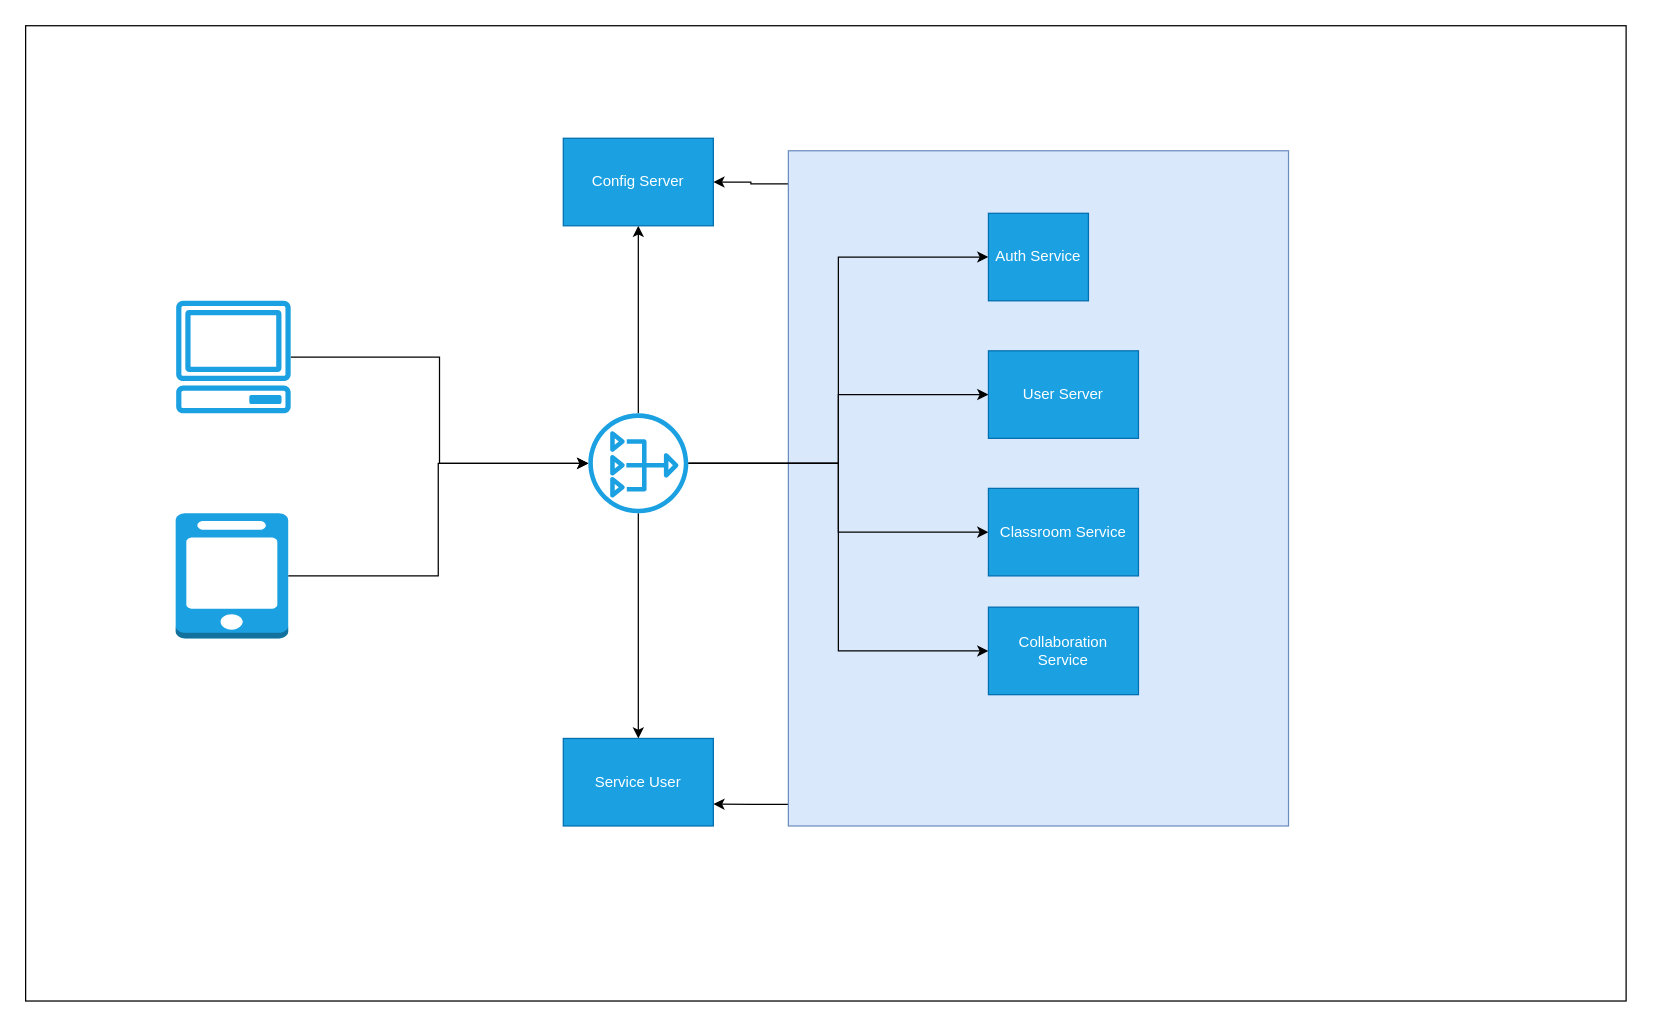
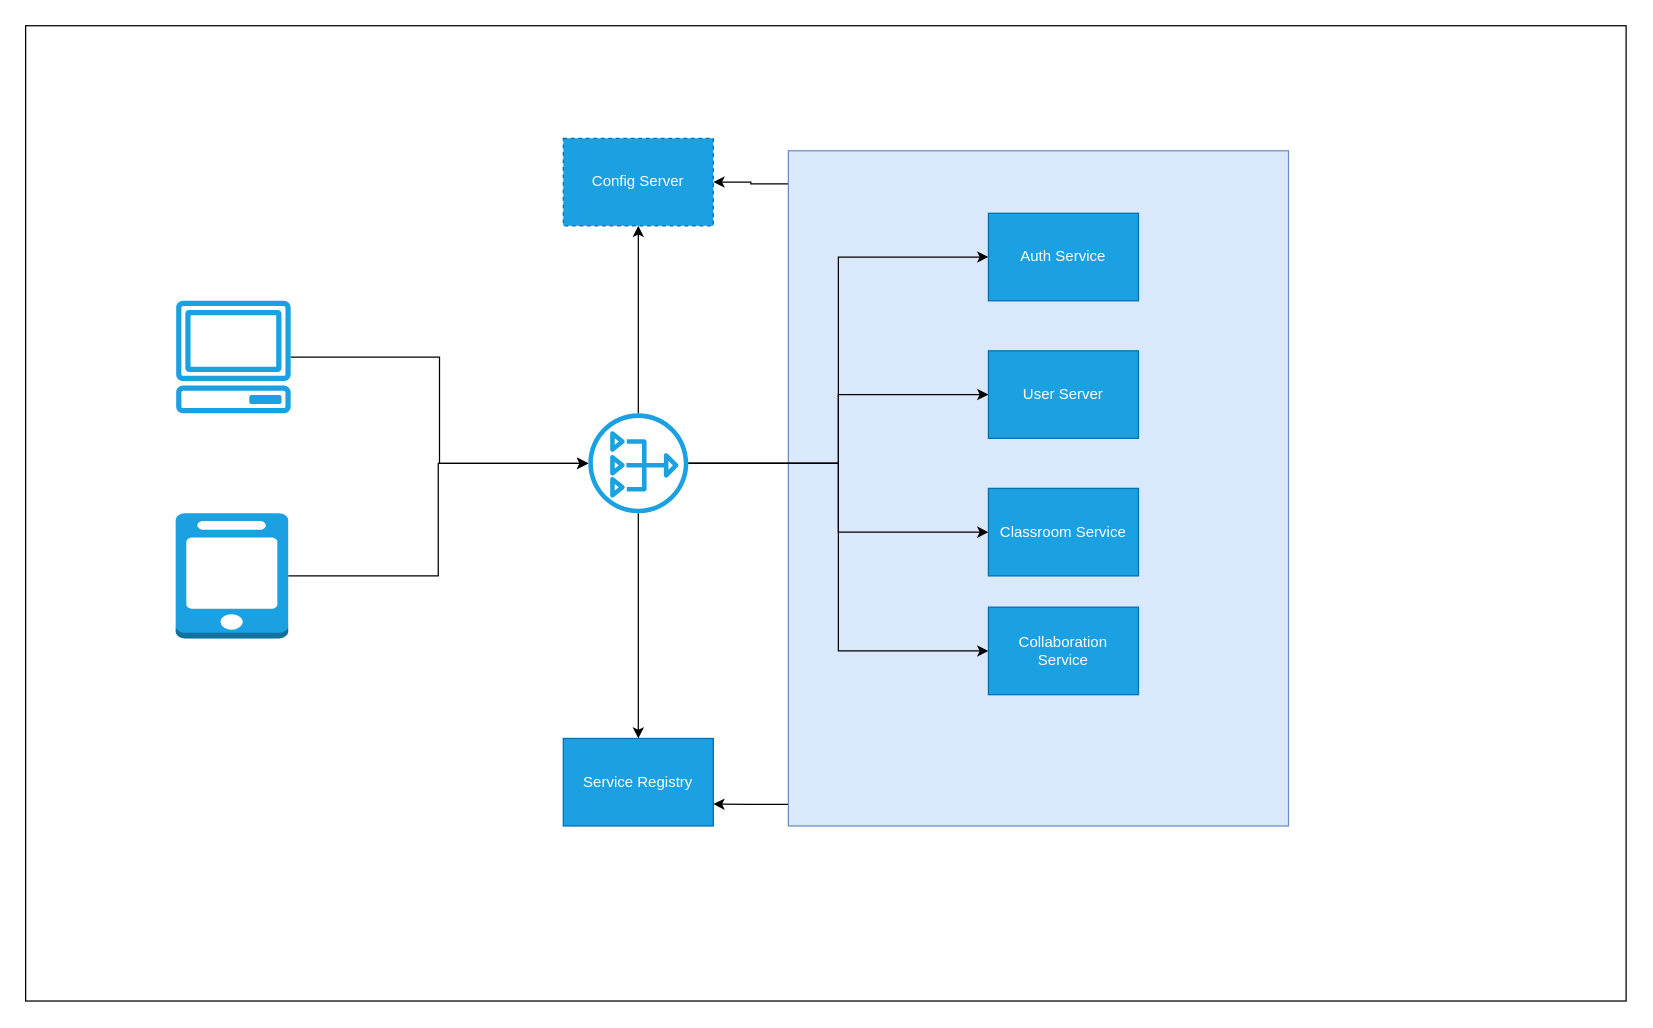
(638, 182) -> (638, 182)
(1038, 257) -> (1063, 257)
(638, 782) -> (638, 782)
